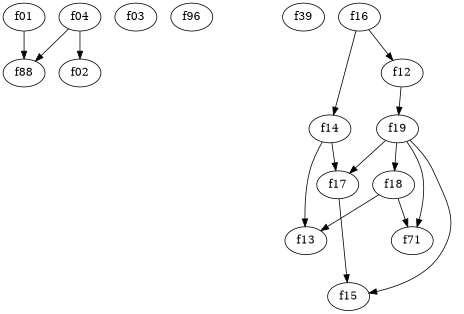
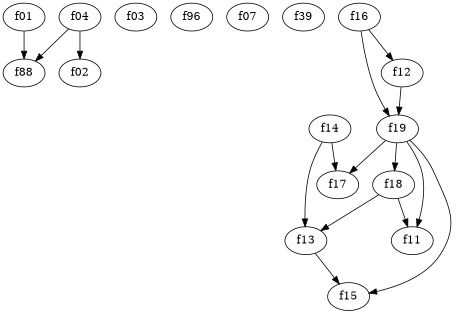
none -> (248, 17)
(346, 69) -> (369, 72)
(343, 237) -> (325, 266)
(412, 241) -> (412, 241)
